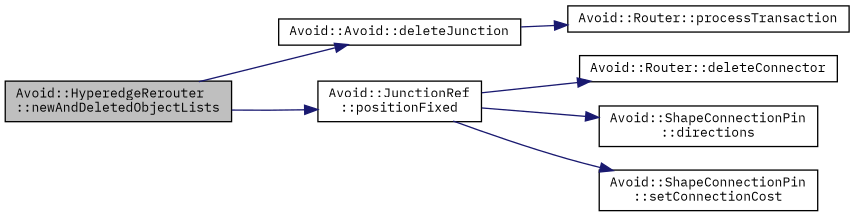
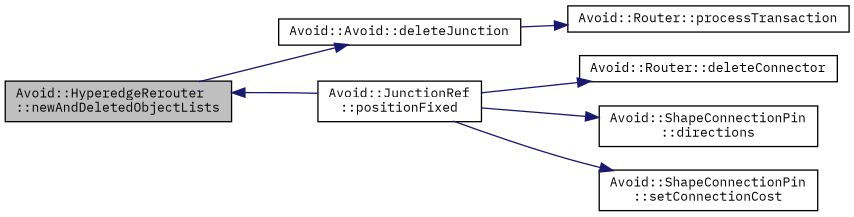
(268, 110) -> (281, 93)
